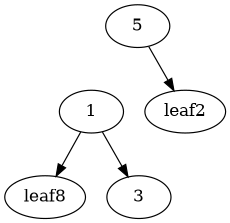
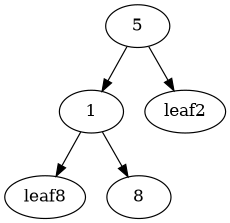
none -> (117, 64)
(139, 197) -> (139, 197)
